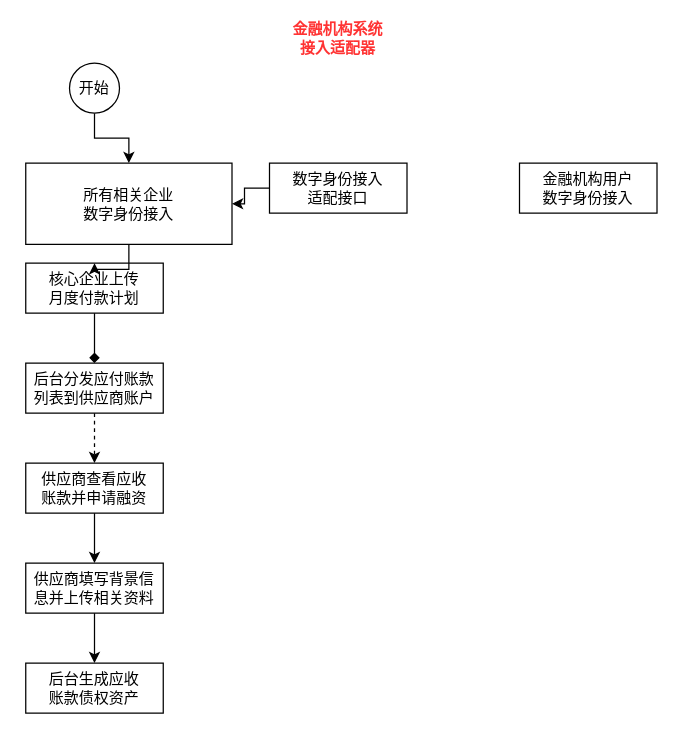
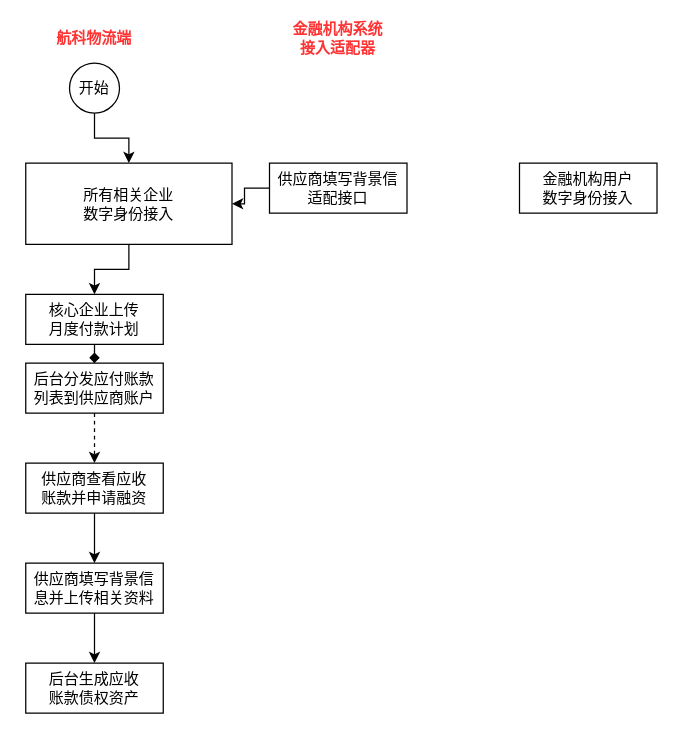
none -> (94, 38)
(338, 188) -> (338, 188)
(94, 288) -> (94, 319)
